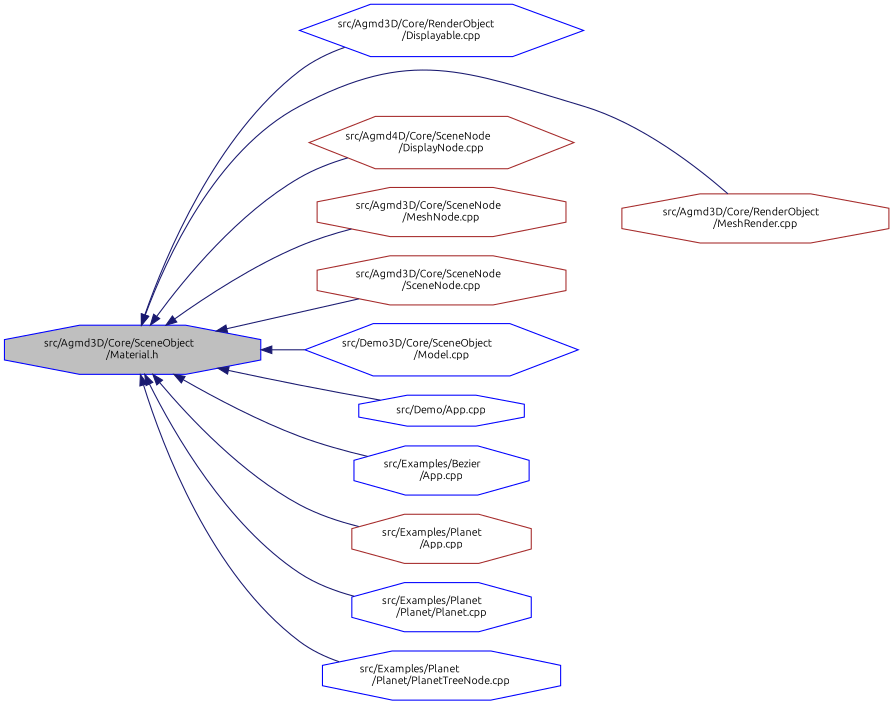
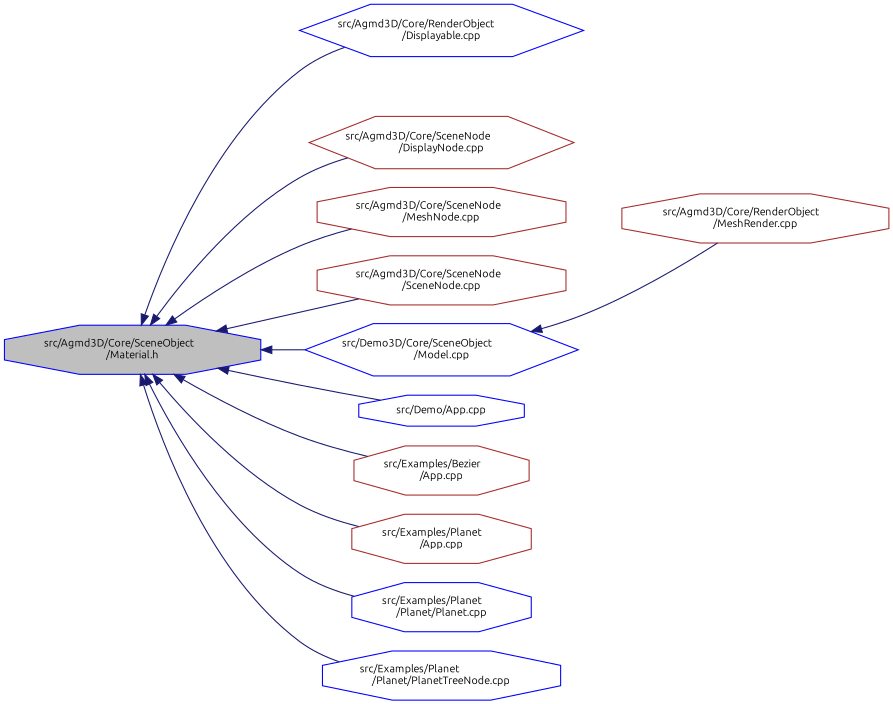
(393, 73) -> (632, 292)
(442, 143) -> (442, 143)
(442, 470) -> (442, 470)
